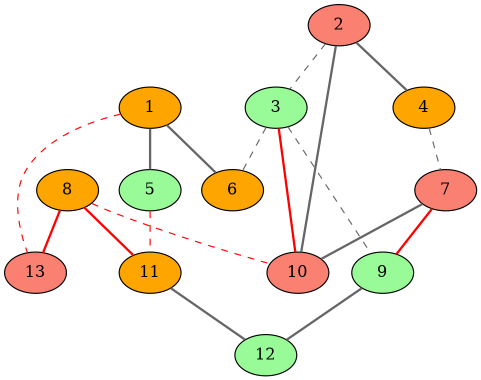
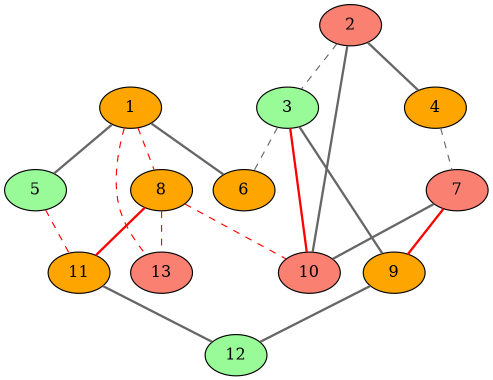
none -> (146, 149)
(329, 190) -> (341, 190)
(52, 232) -> (162, 232)
(383, 273) -> (394, 273)
